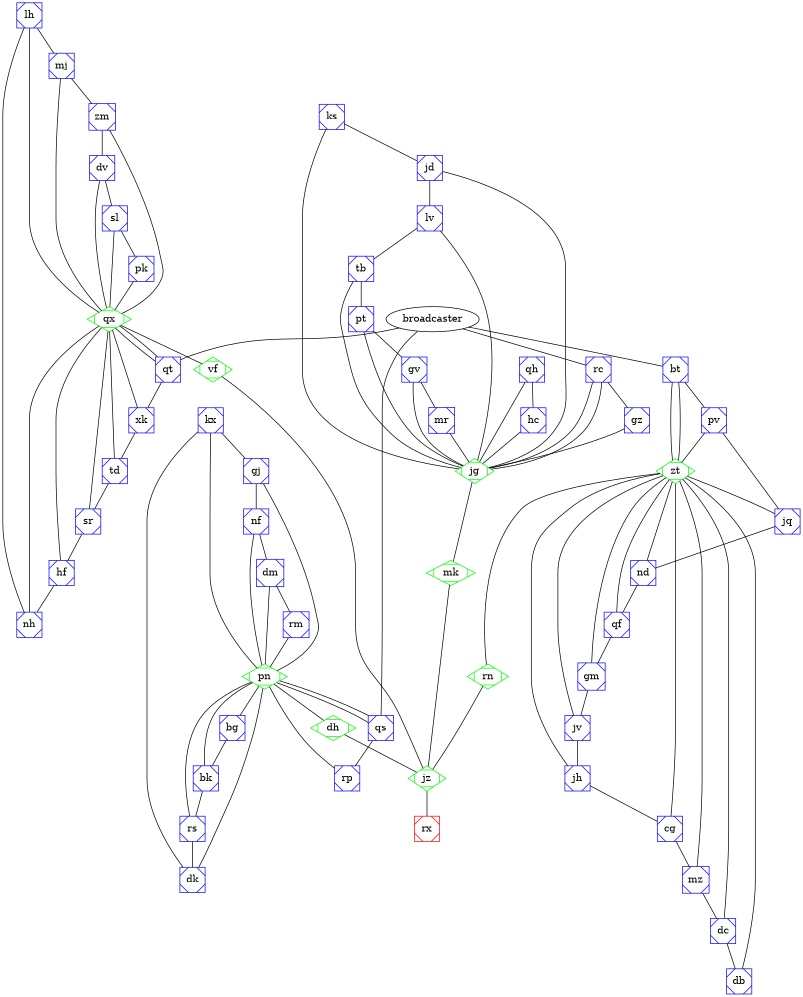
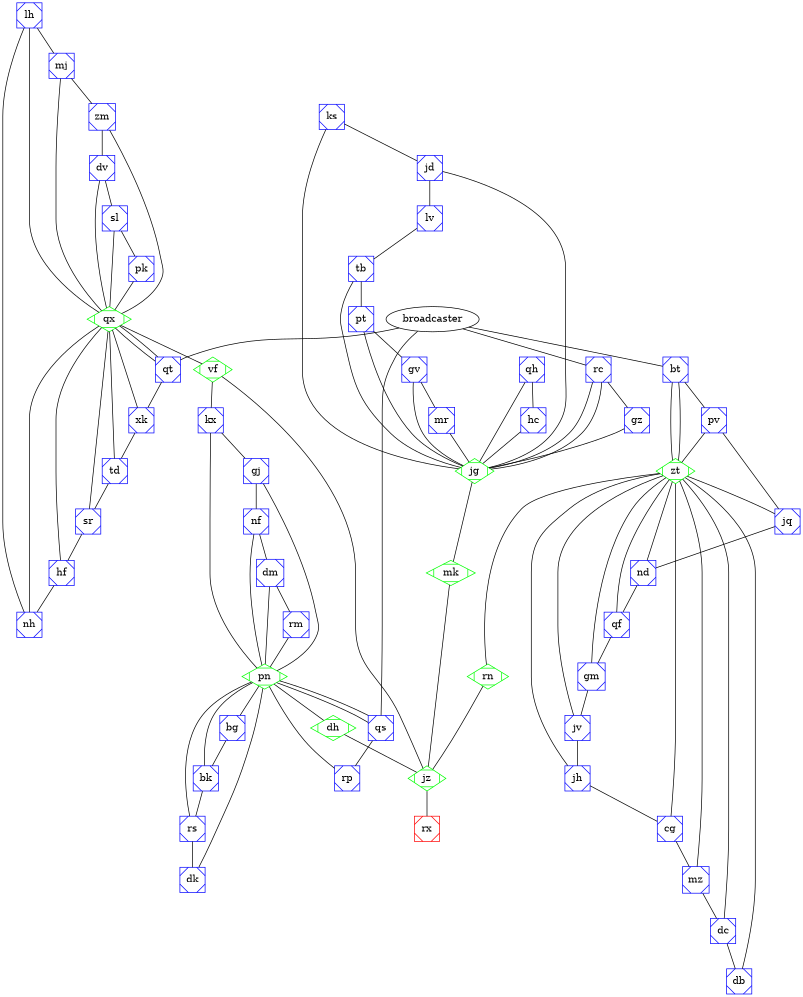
(491, 346) -> none
(147, 646) -> (212, 395)
